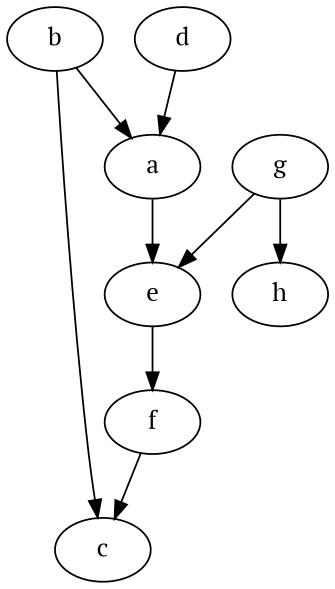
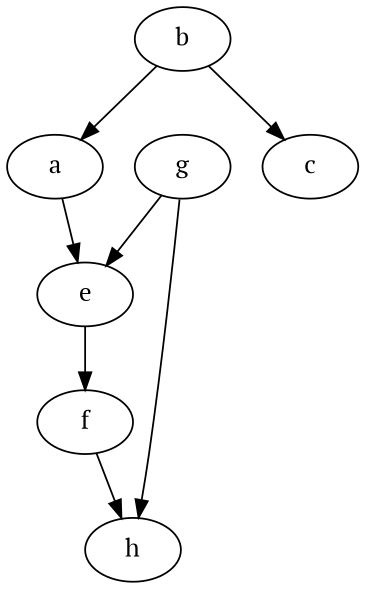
(183, 39) -> none
(131, 478) -> (106, 477)
